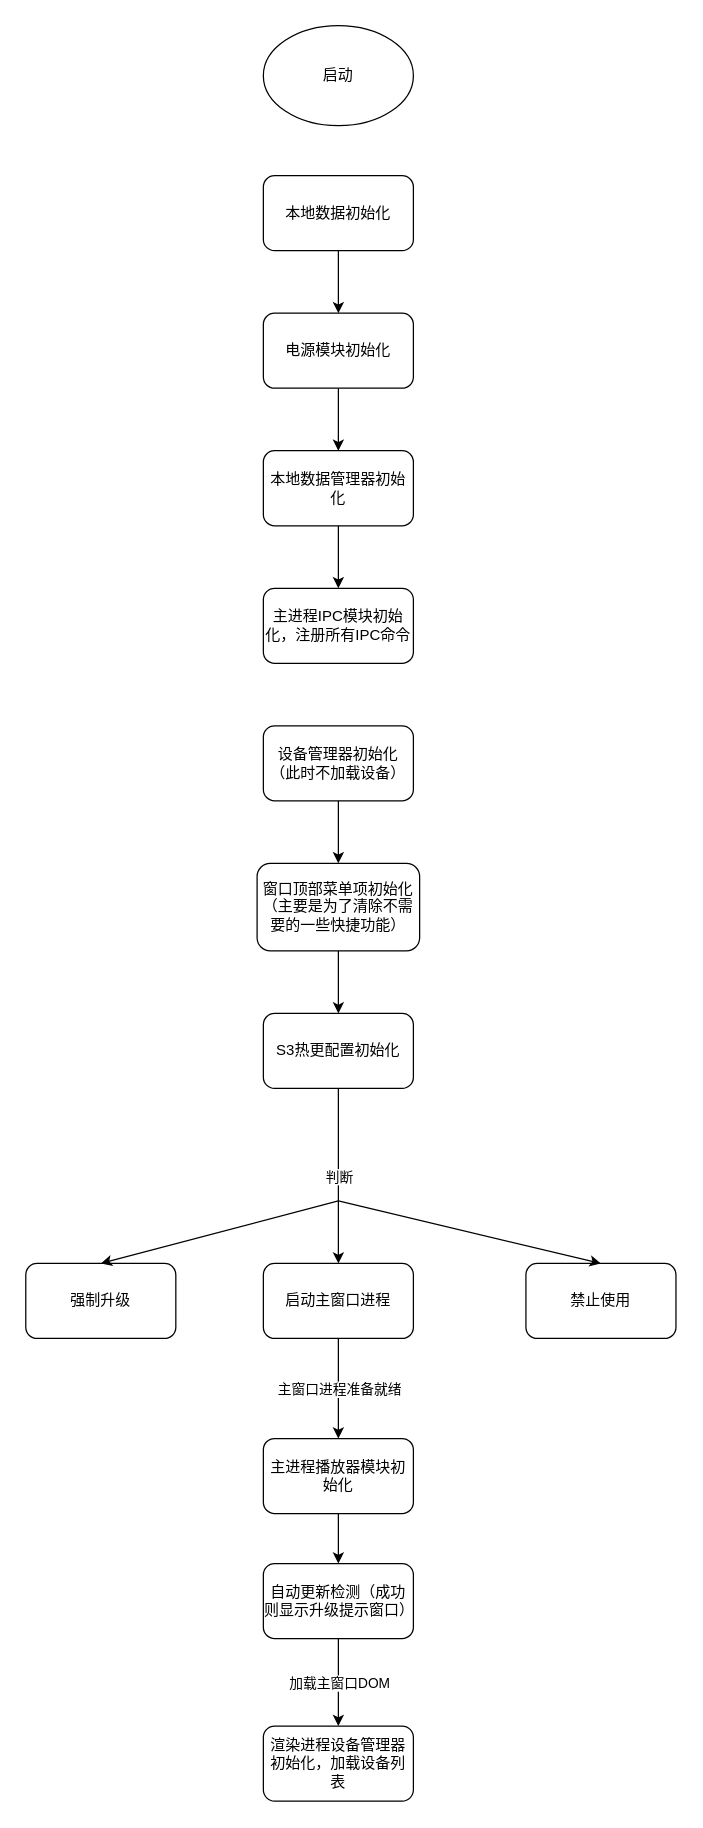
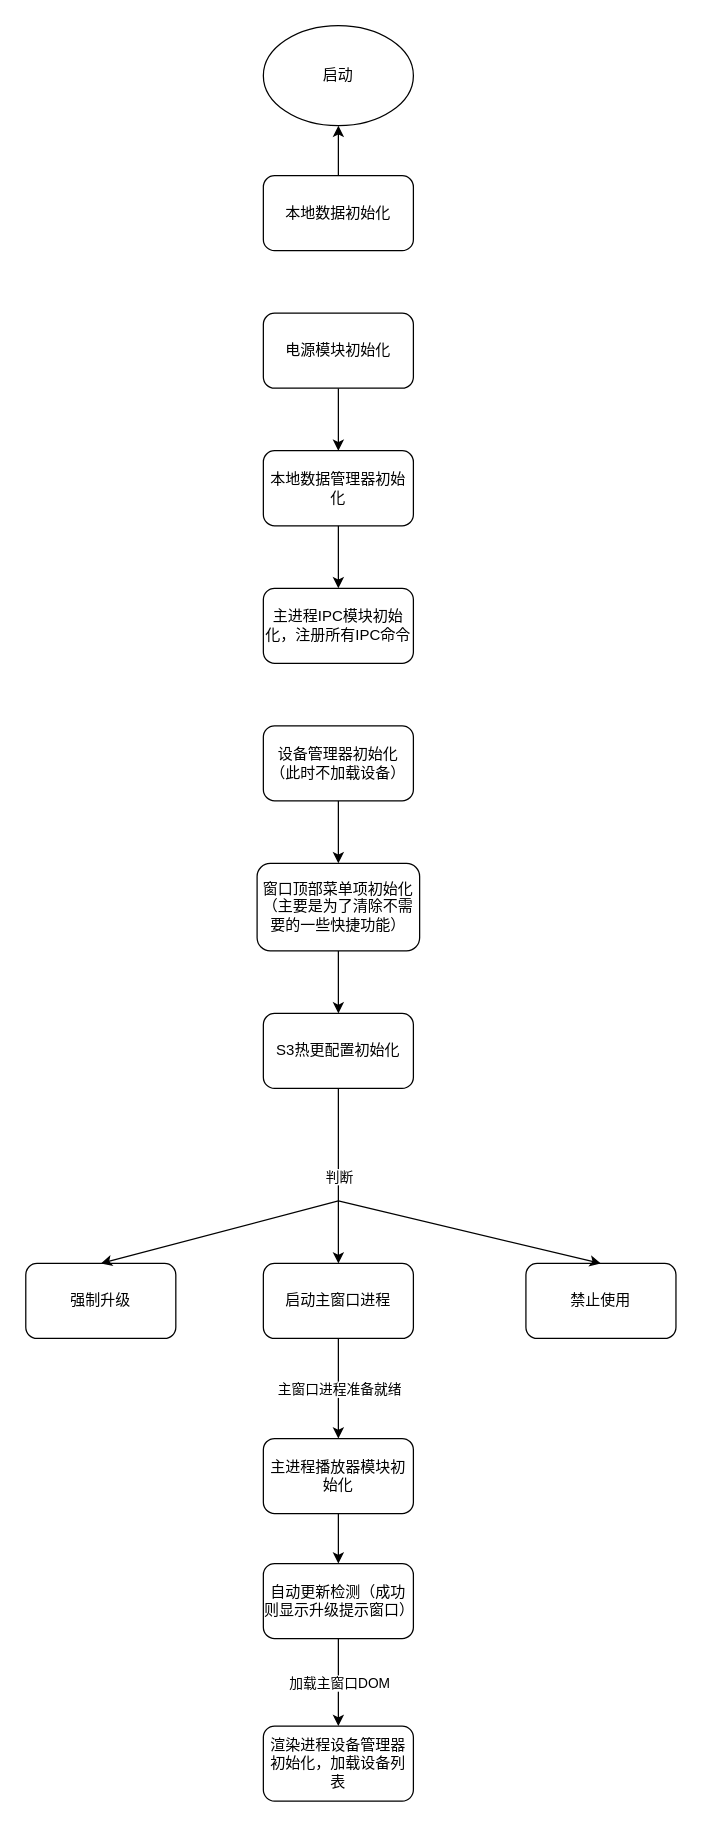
(338, 278) -> (338, 155)
